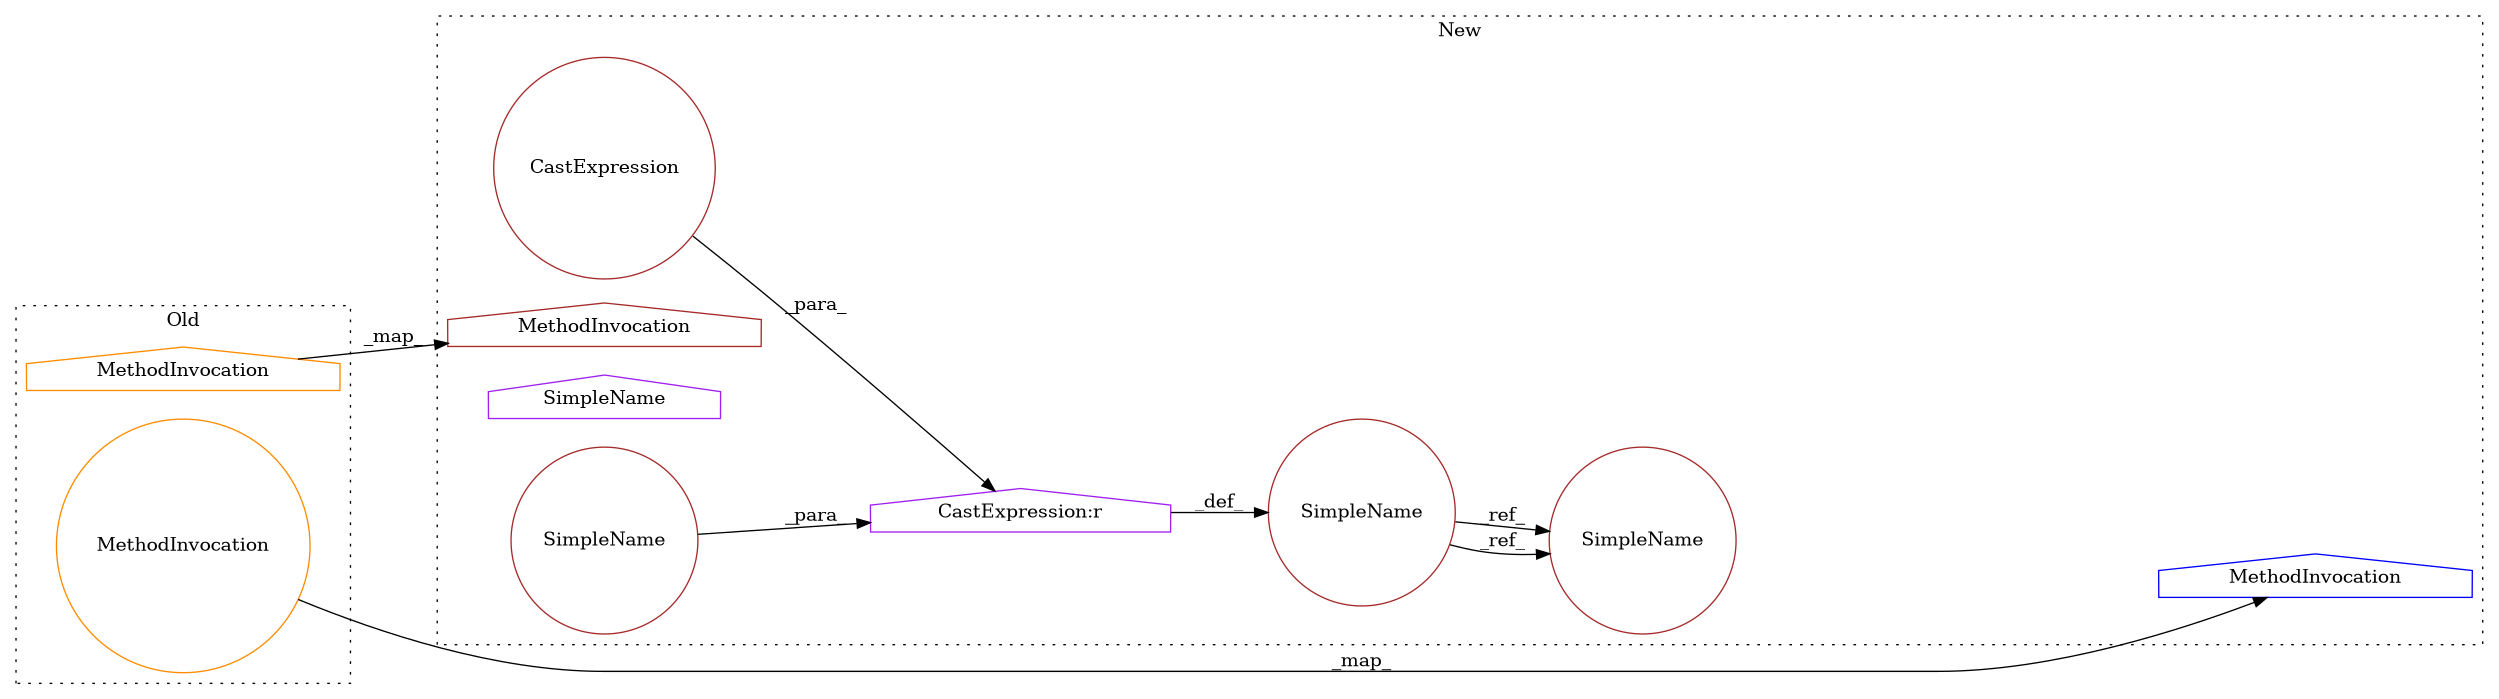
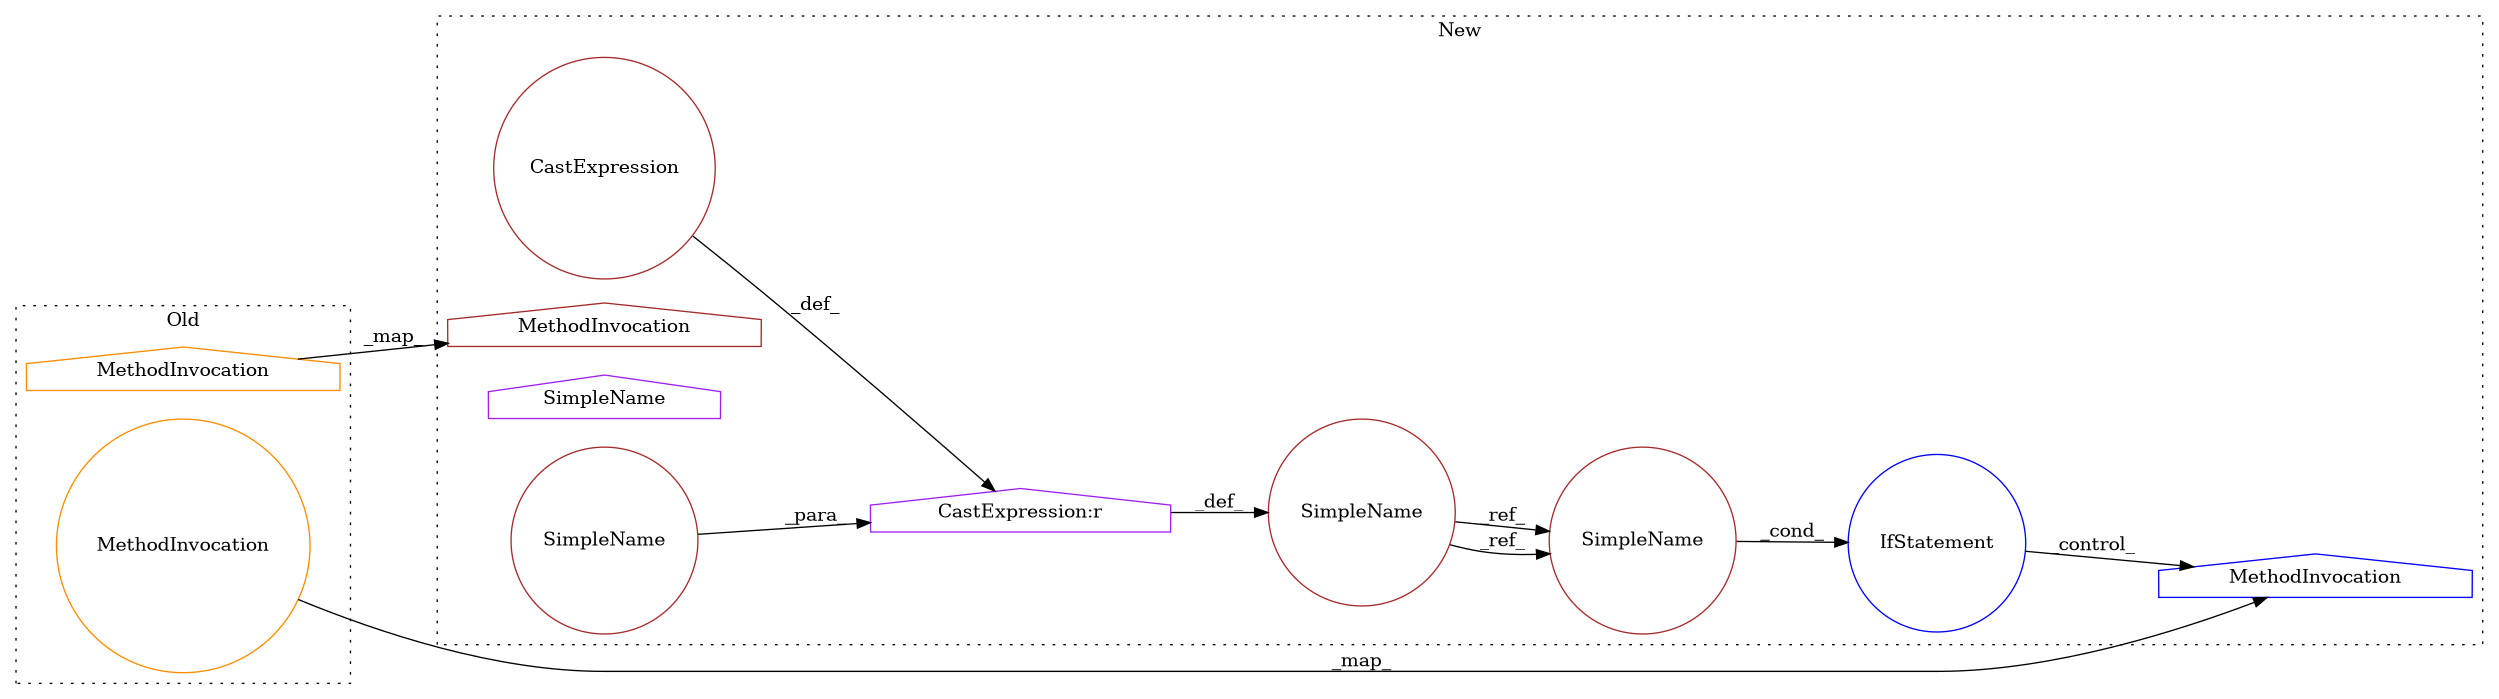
(816, 305) -> (816, 305)
none -> (1937, 543)
